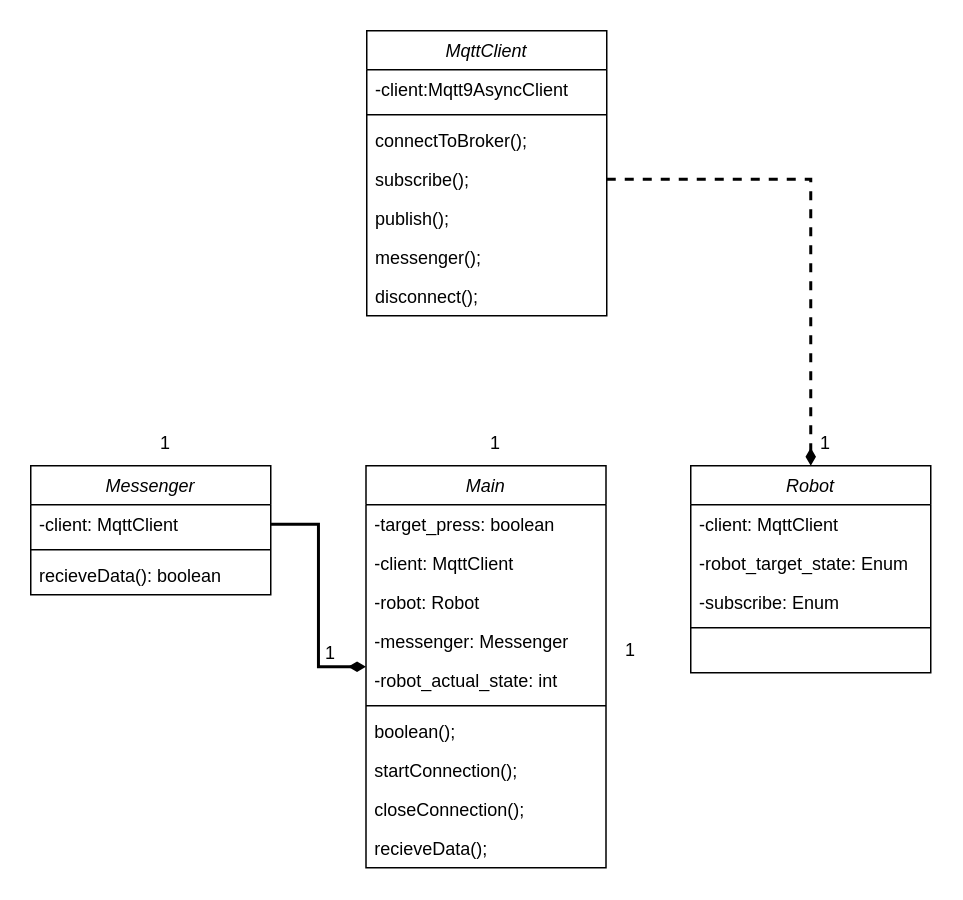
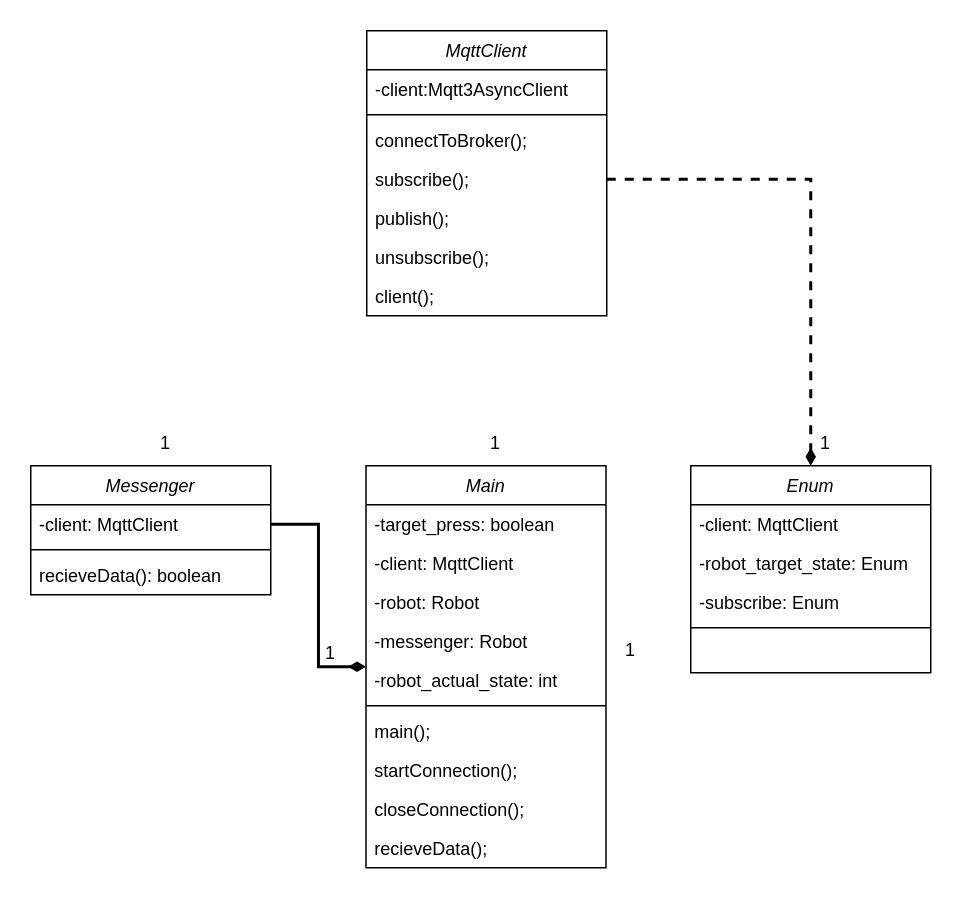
(484, 90) -> (484, 90)
(433, 258) -> (441, 258)
(436, 297) -> (413, 297)
(810, 486) -> (810, 486)
(475, 642) -> (455, 642)
(420, 732) -> (405, 732)
